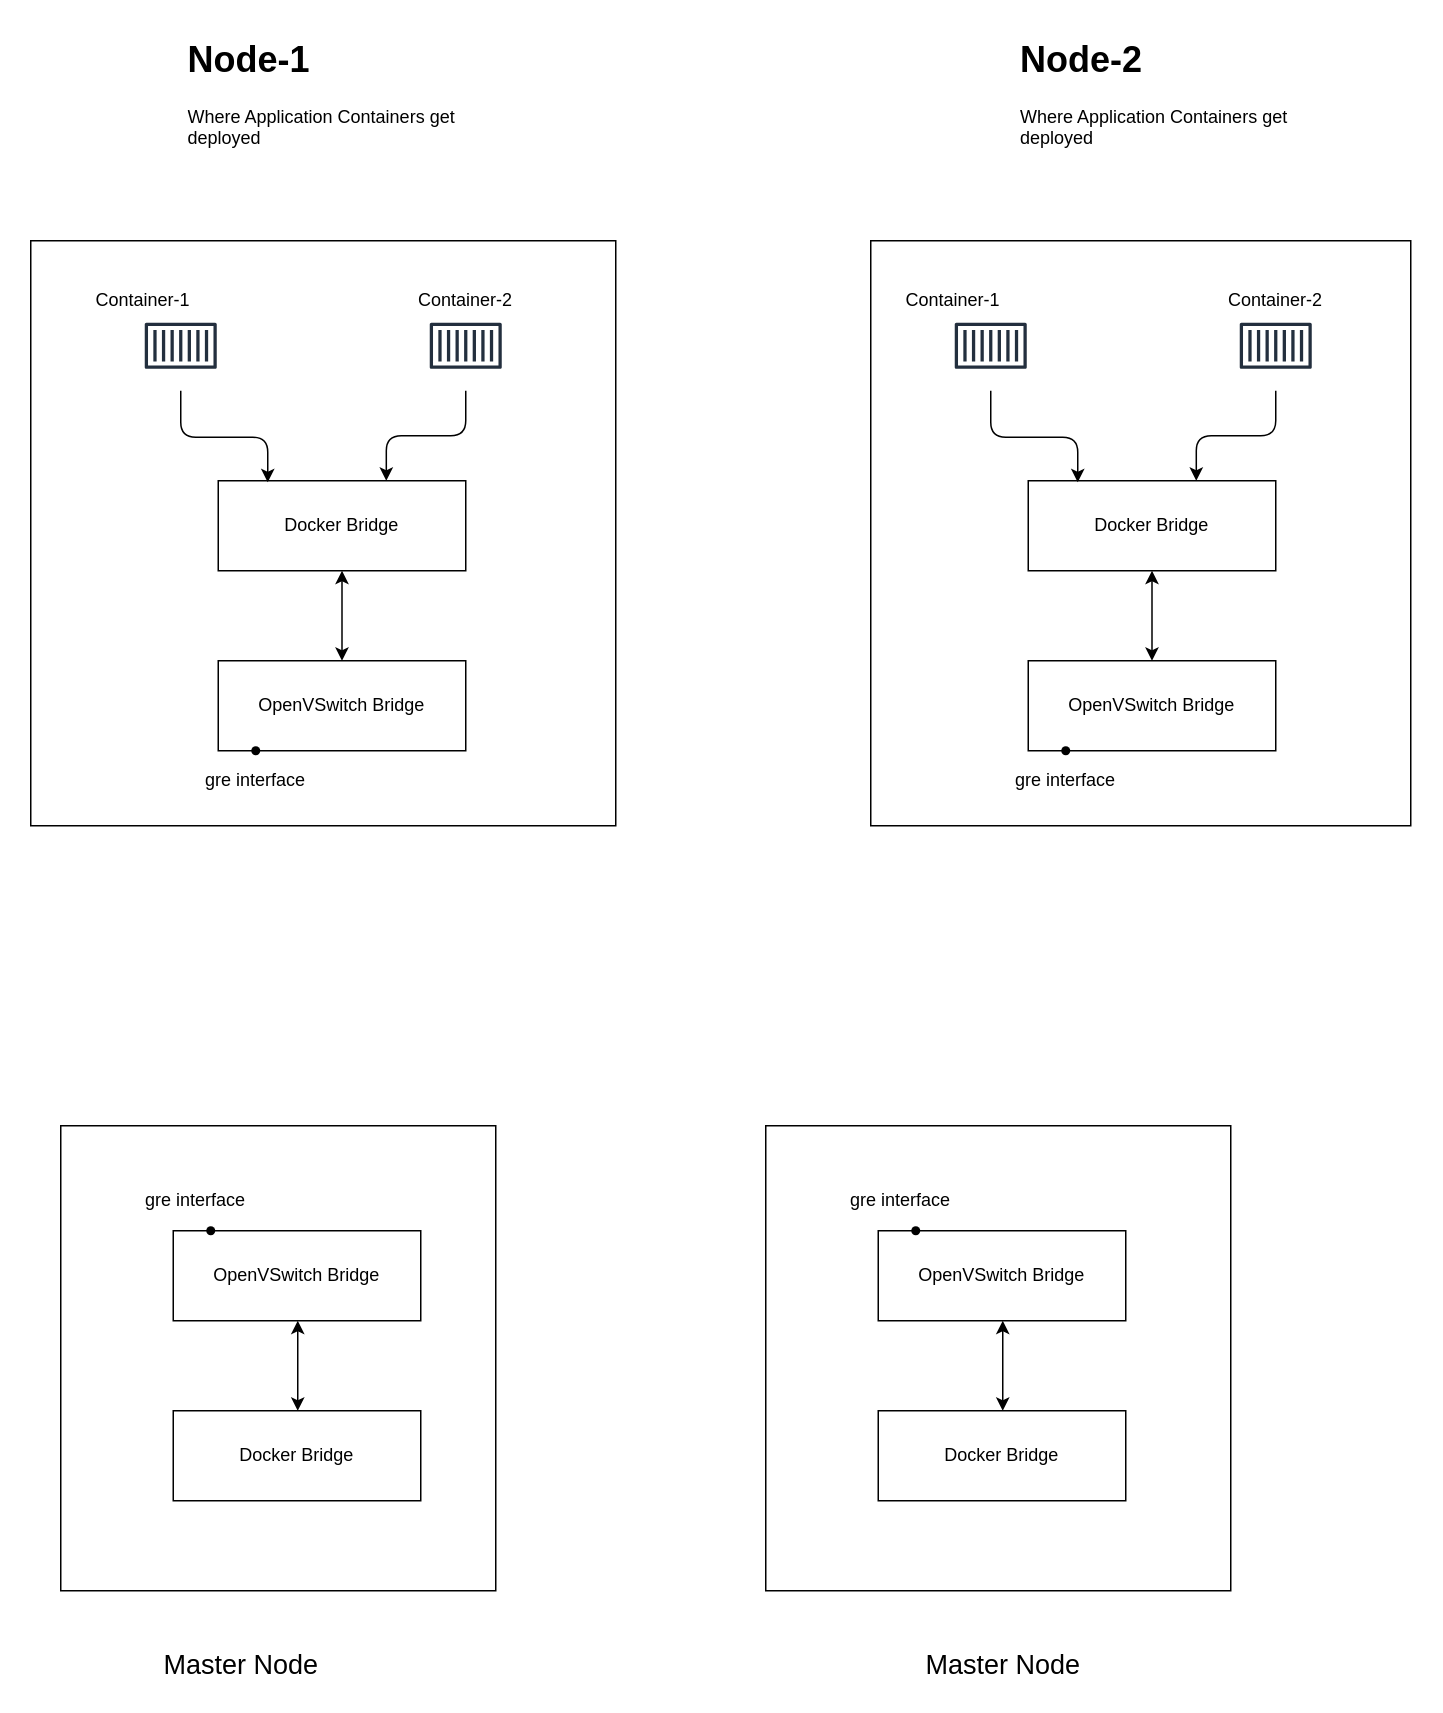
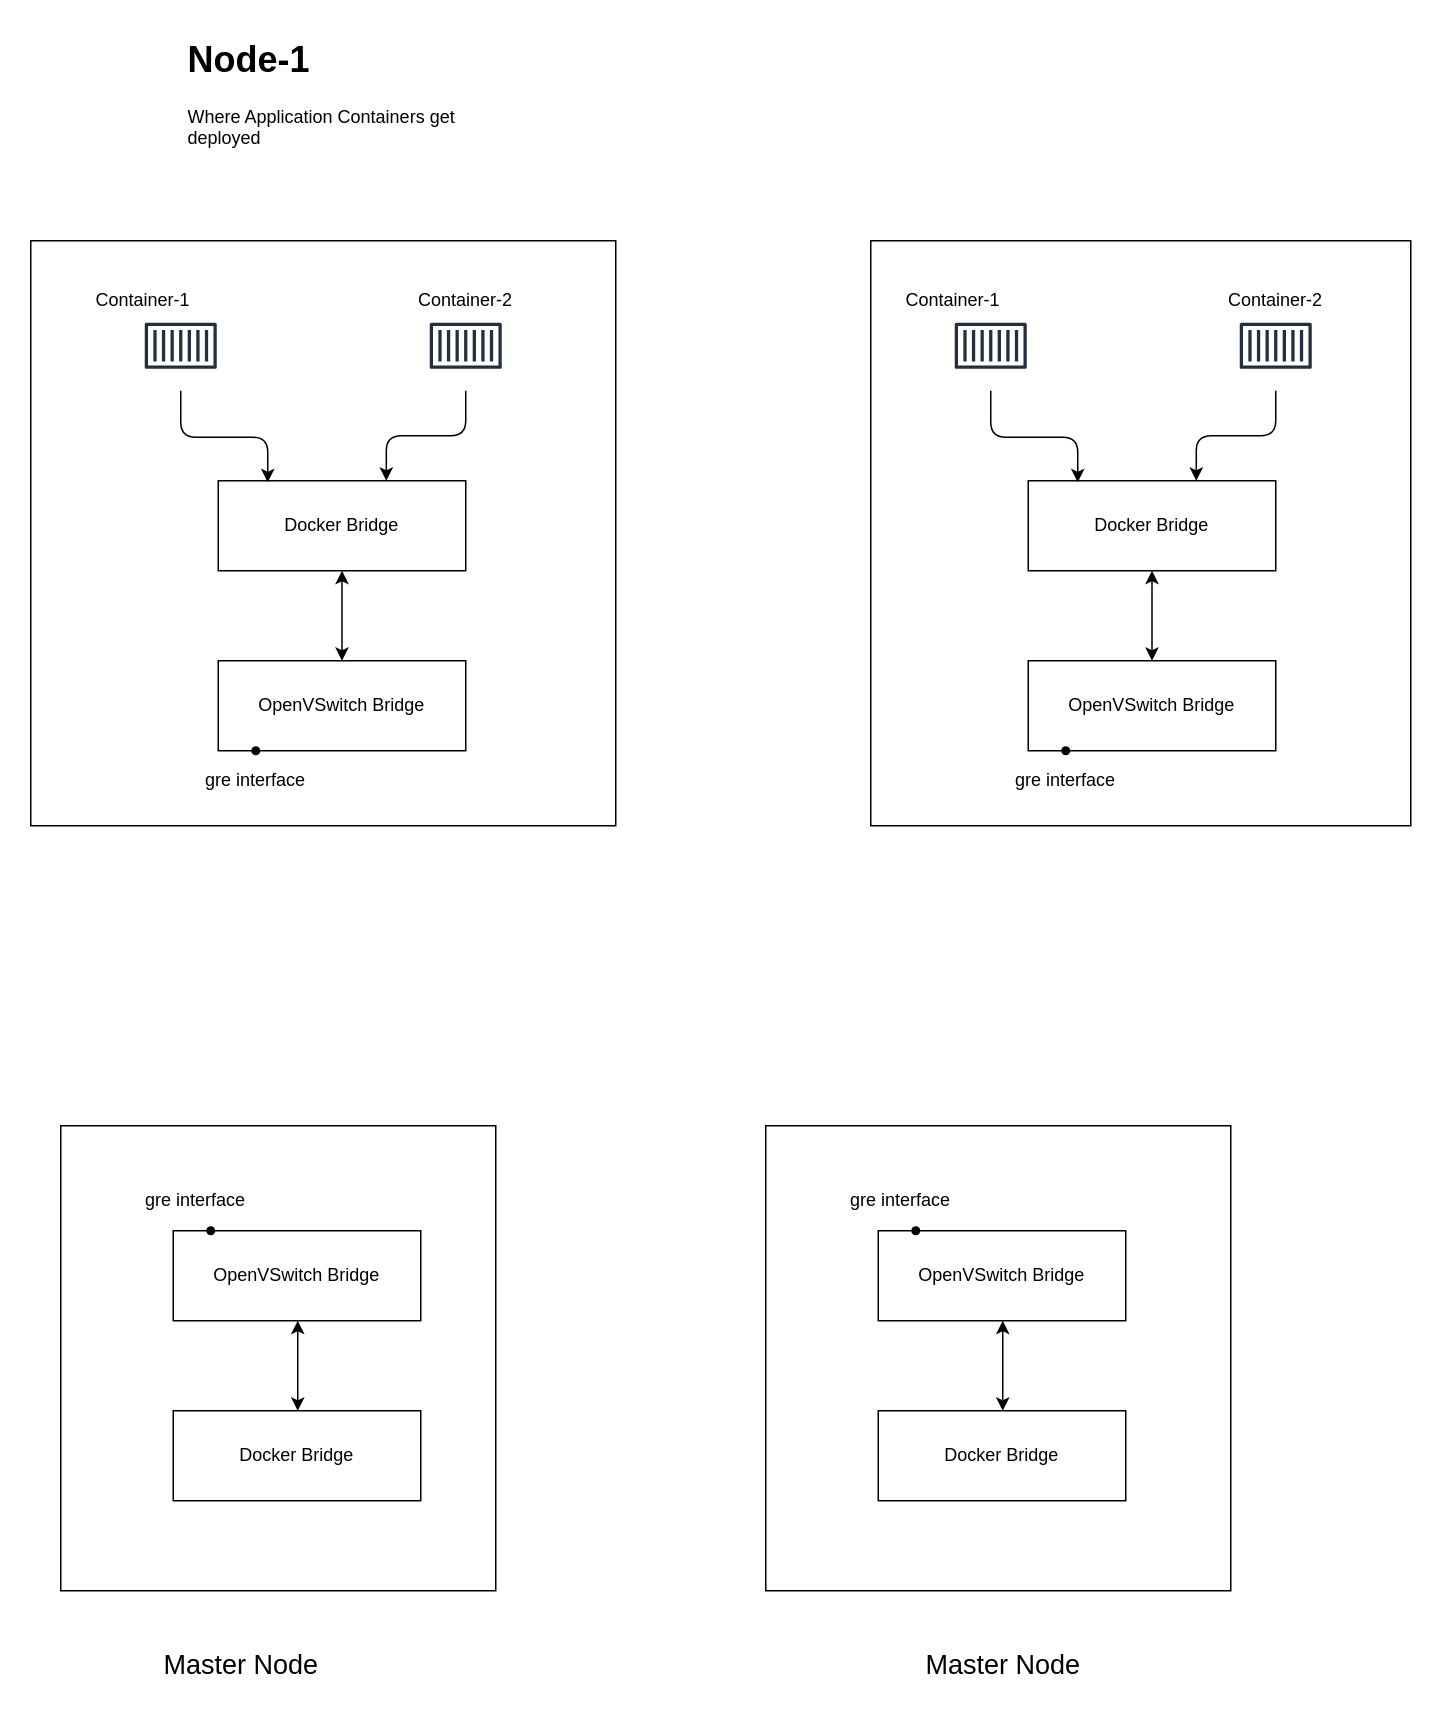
(1156, 121) -> none
